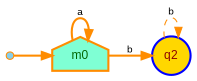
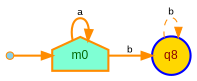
(171, 56) -> (171, 56)
